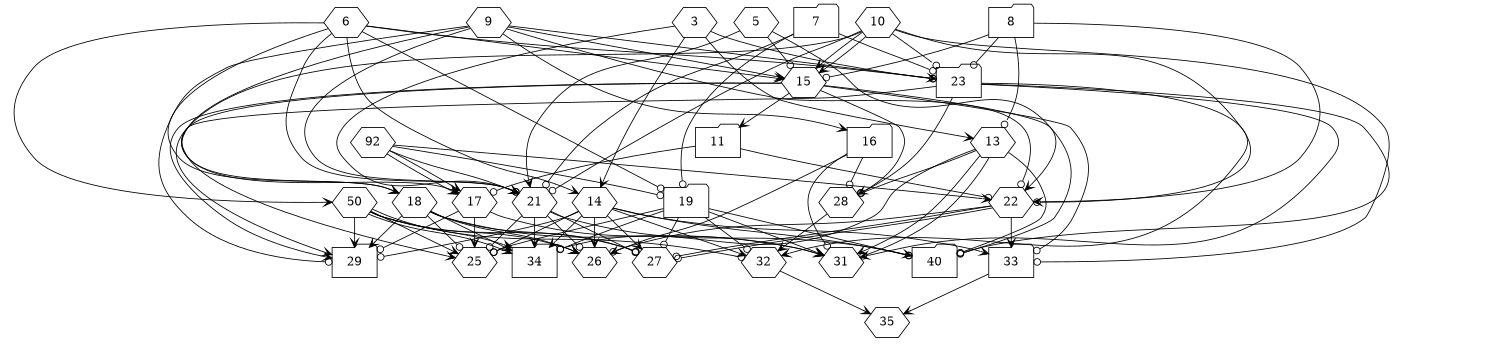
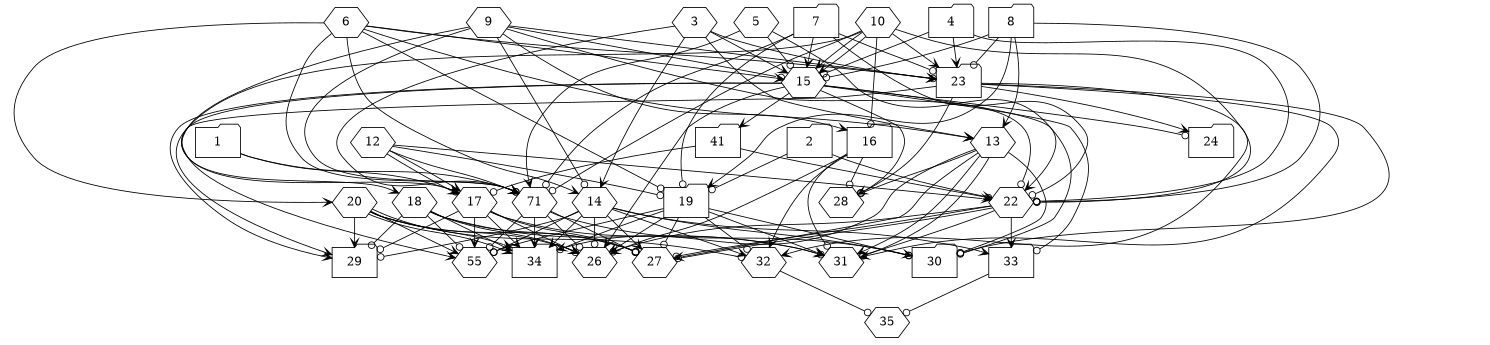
none -> (951, 22)
(602, 44) -> (602, 44)
(667, 45) -> (667, 45)
none -> (736, 46)
none -> (811, 48)
(912, 48) -> (912, 48)
(647, 53) -> (647, 53)
(819, 60) -> (819, 60)
(1019, 77) -> (1019, 77)
(1316, 93) -> (1316, 93)
none -> (1026, 102)
(1353, 102) -> (874, 79)
none -> (922, 123)
(162, 142) -> (540, 110)
none -> (218, 142)
(373, 142) -> (373, 142)
(718, 142) -> (718, 142)
none -> (810, 142)
none -> (1211, 142)
none -> (664, 160)
(184, 161) -> (585, 90)
(355, 202) -> (355, 202)
(535, 202) -> (535, 202)
none -> (910, 209)
(876, 214) -> (876, 214)
none -> (495, 223)
(388, 229) -> (388, 229)
(595, 229) -> (595, 229)
none -> (646, 229)
(806, 230) -> (802, 191)
none -> (532, 231)
none -> (561, 232)
none -> (934, 233)
(622, 237) -> (622, 237)
(475, 262) -> (475, 262)
(935, 262) -> (935, 262)
(822, 291) -> (822, 291)
(949, 293) -> (949, 293)
